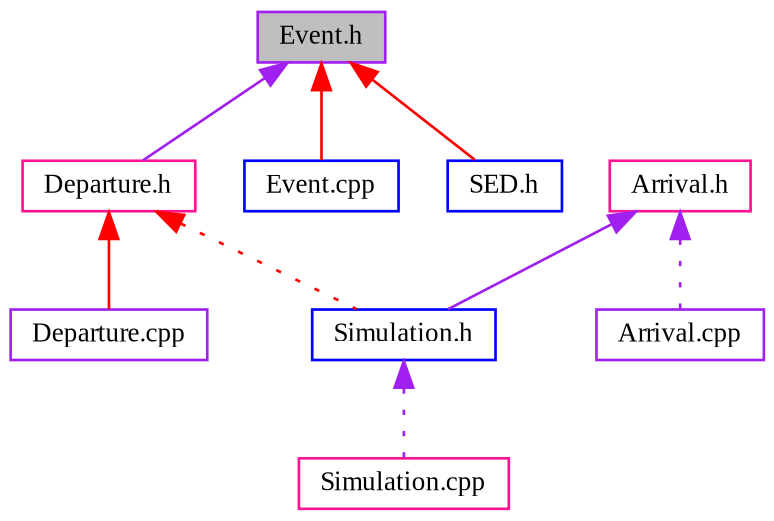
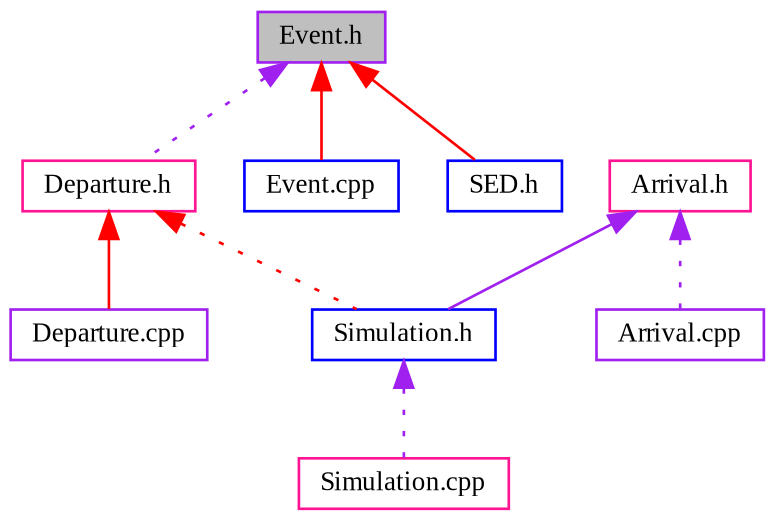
(204, 119) -> (204, 119)
